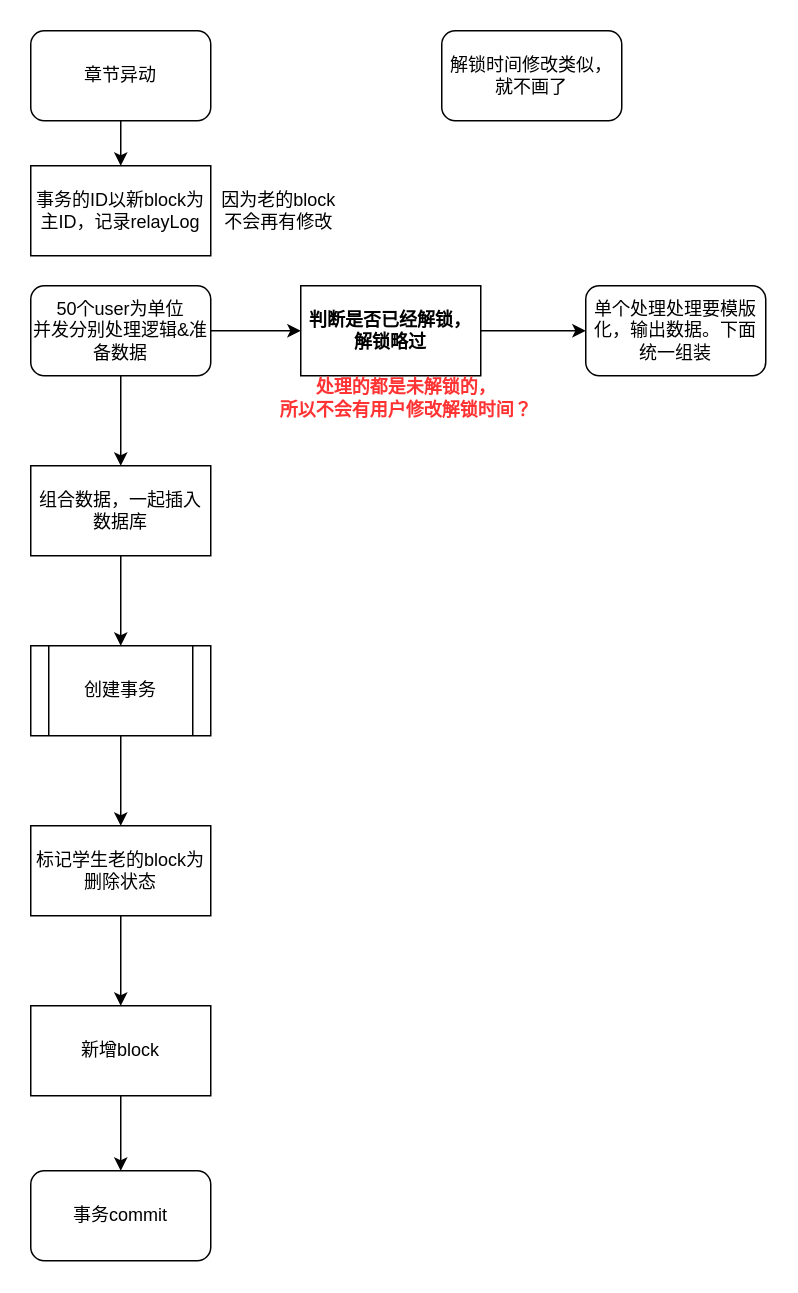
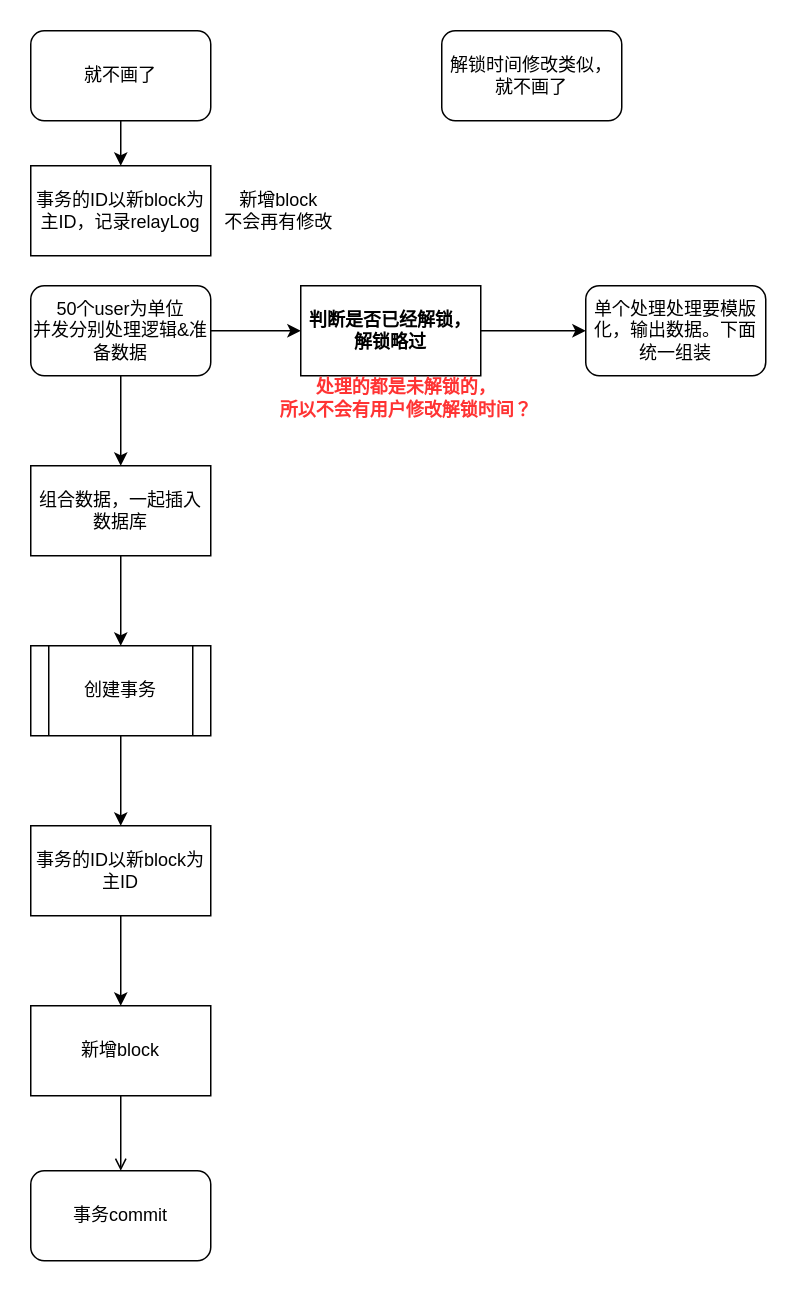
(121, 76) -> (121, 76)
(279, 211) -> (279, 211)
(121, 871) -> (121, 871)
(121, 1159) -> (121, 1161)
